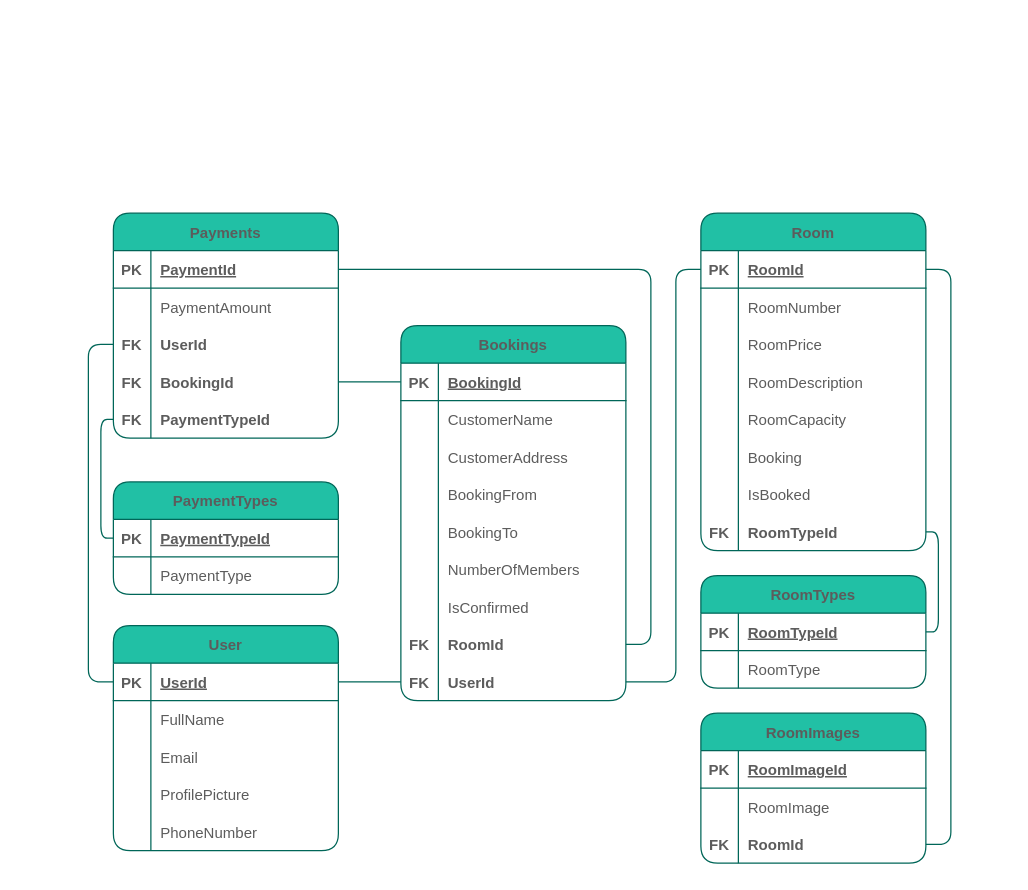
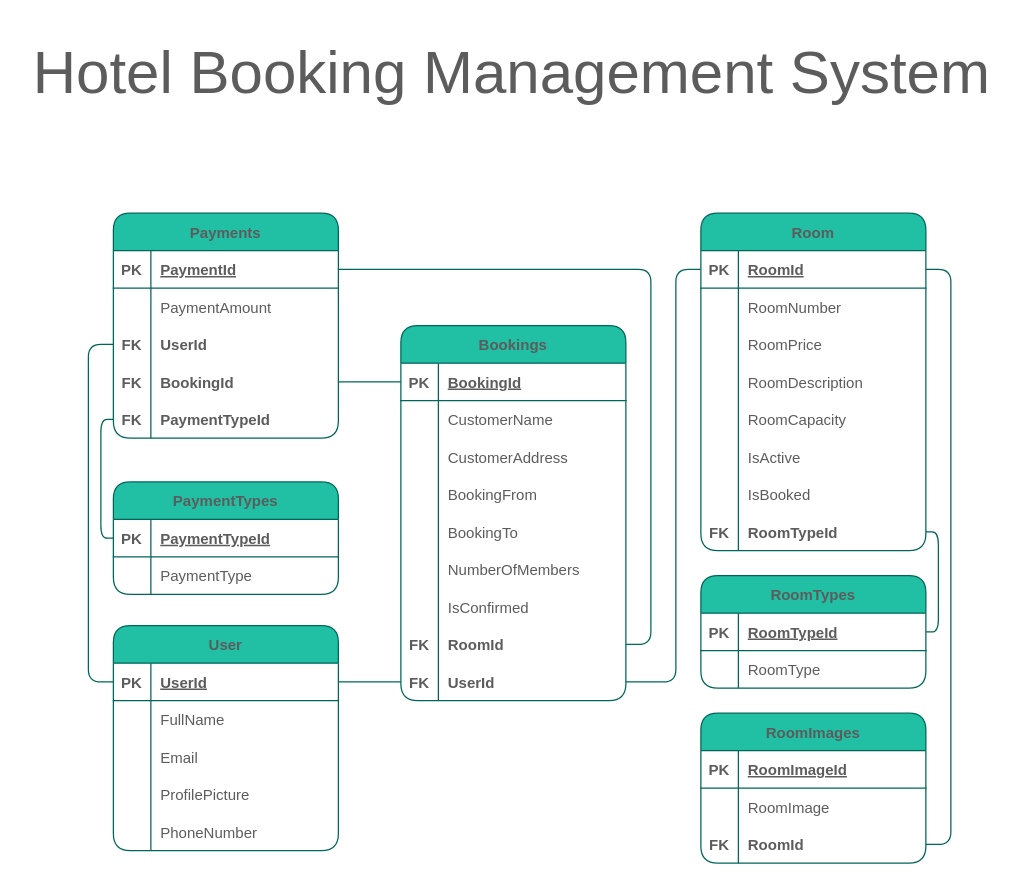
none -> (513, 82)
(775, 458) -> (779, 458)
